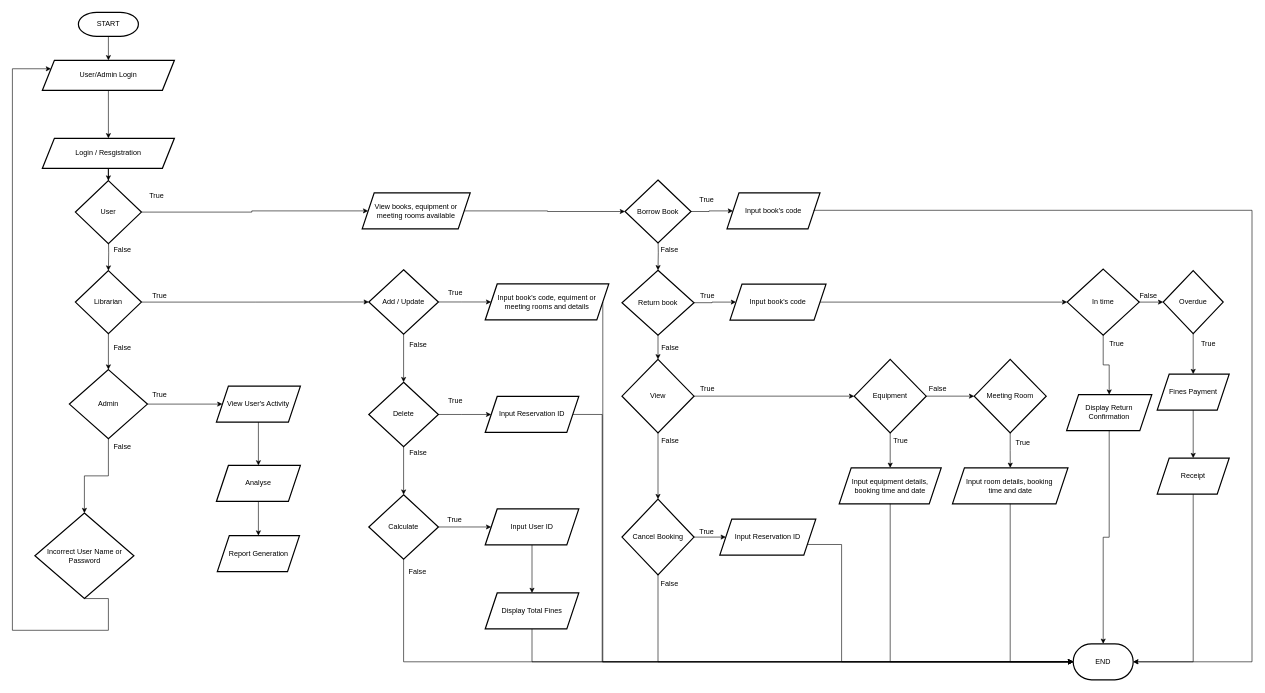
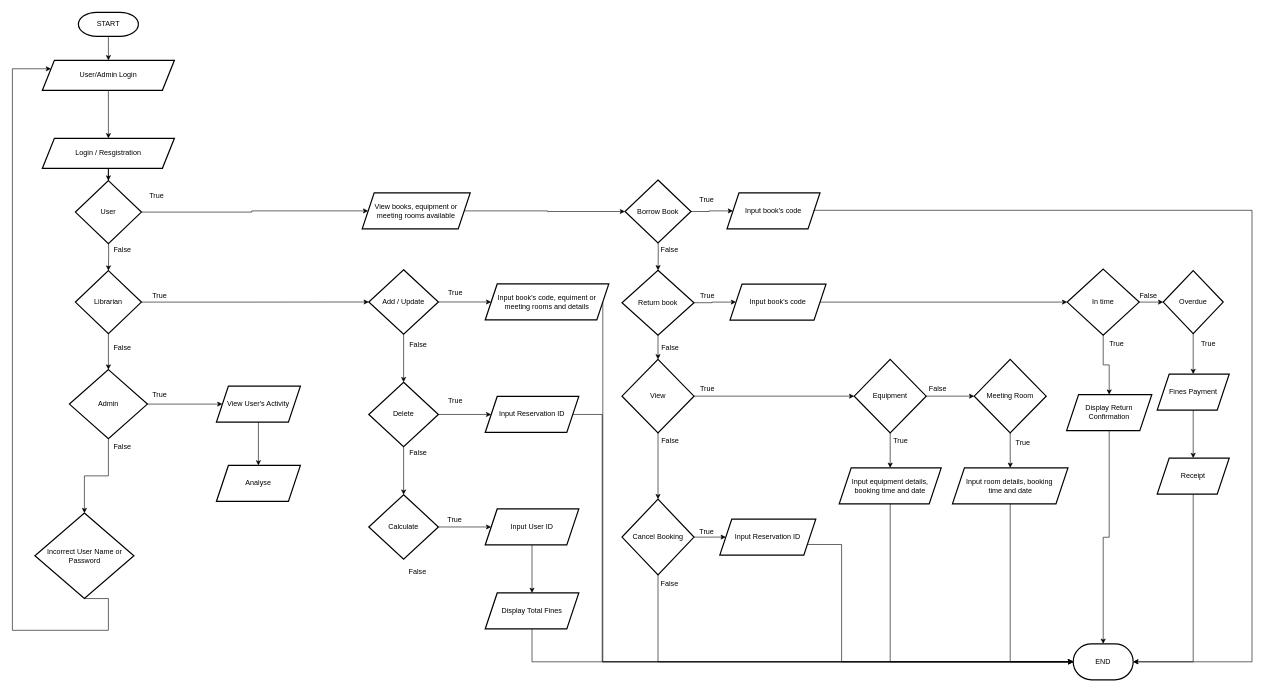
(258, 517) -> none
(258, 554) -> none
(416, 662) -> none
